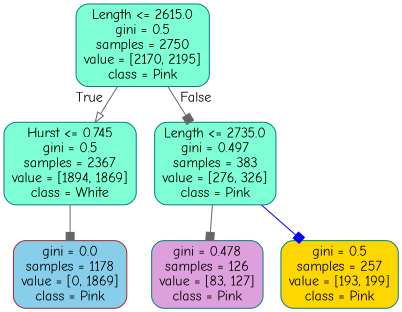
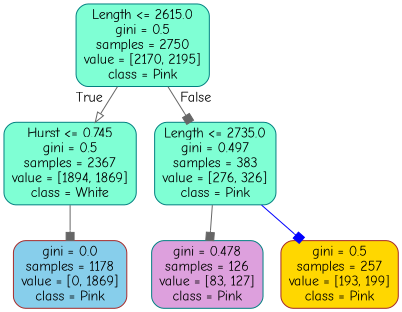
(340, 274) -> (340, 274)
